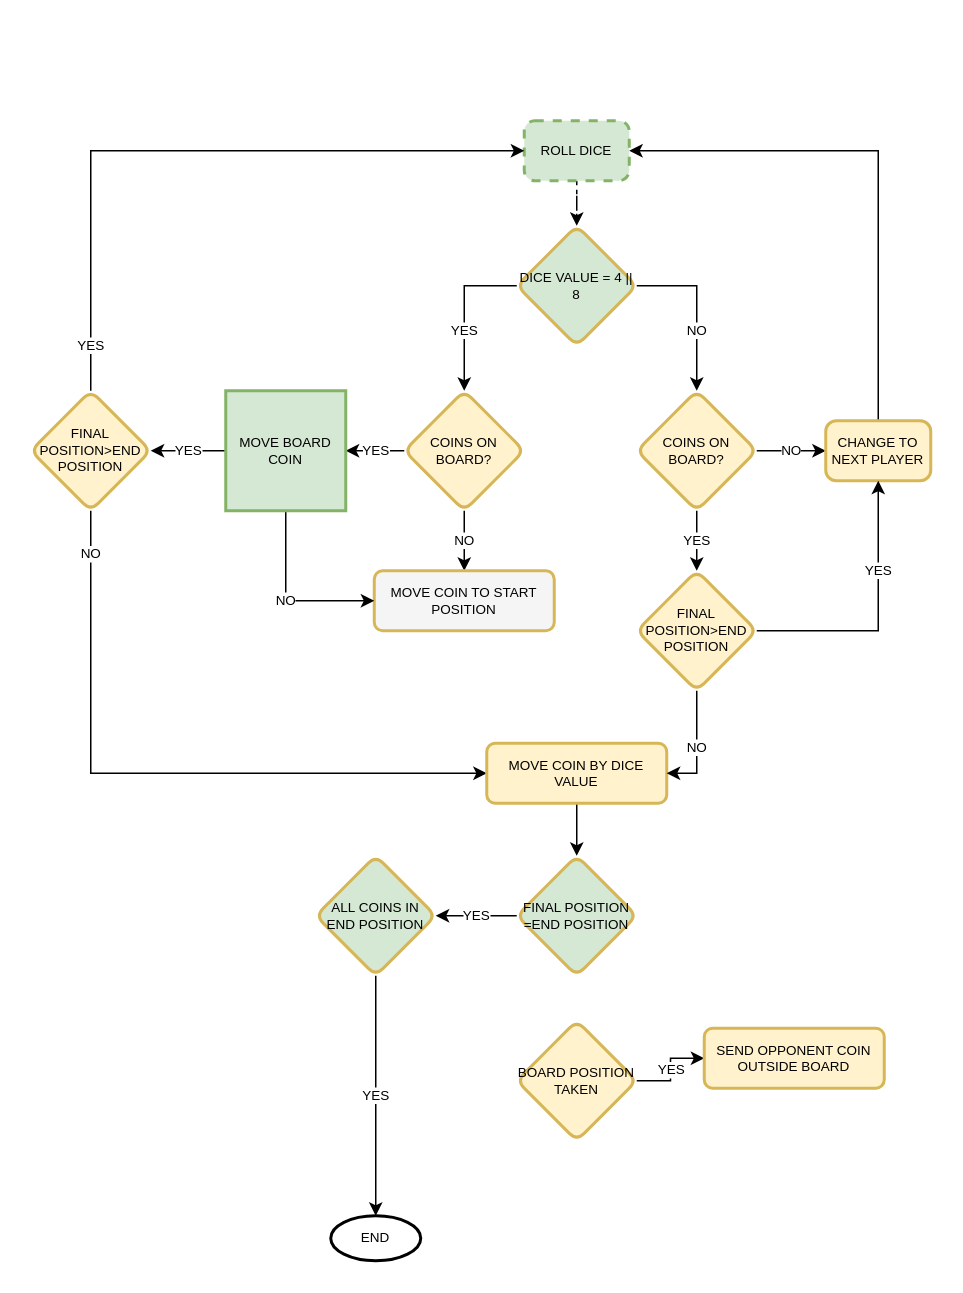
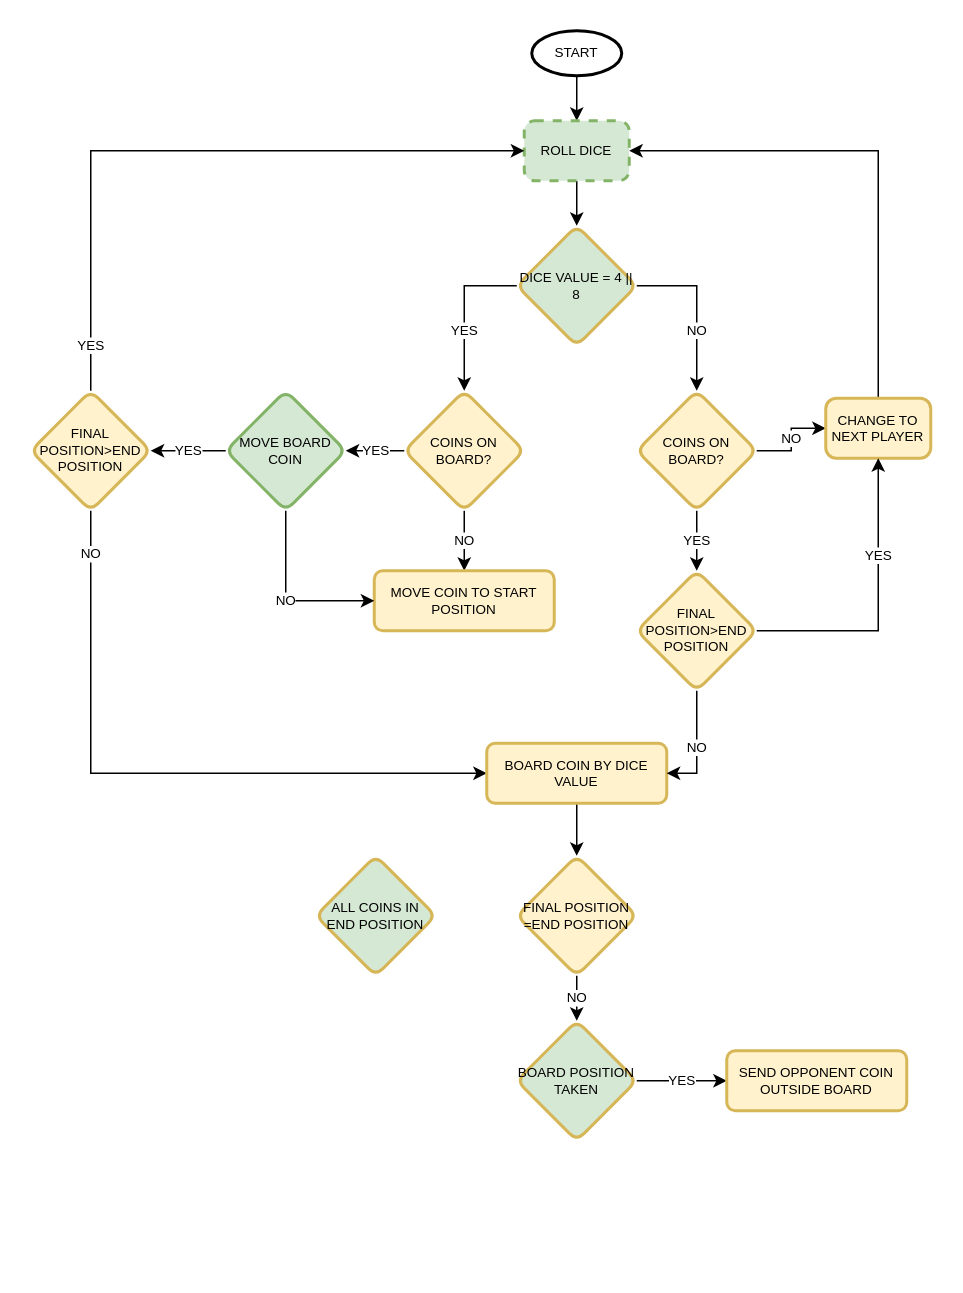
none -> (577, 53)
none -> (577, 104)
(577, 190) -> (577, 190)
(286, 451) -> (286, 451)
(878, 451) -> (878, 428)
(464, 601) -> (464, 601)
(577, 773) -> (577, 773)
(482, 916) -> none
(577, 916) -> (577, 916)
none -> (577, 1005)
(794, 1058) -> (817, 1081)
(577, 1081) -> (577, 1081)
(376, 1091) -> none
(376, 1238) -> none
